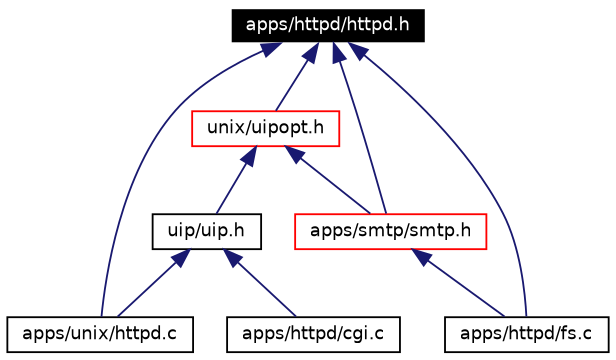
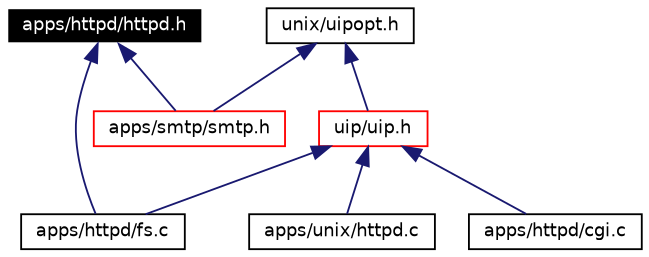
(292, 85) -> none
(266, 129) -> (340, 26)
(144, 159) -> none
(207, 232) -> (373, 129)
(466, 289) -> (229, 183)
